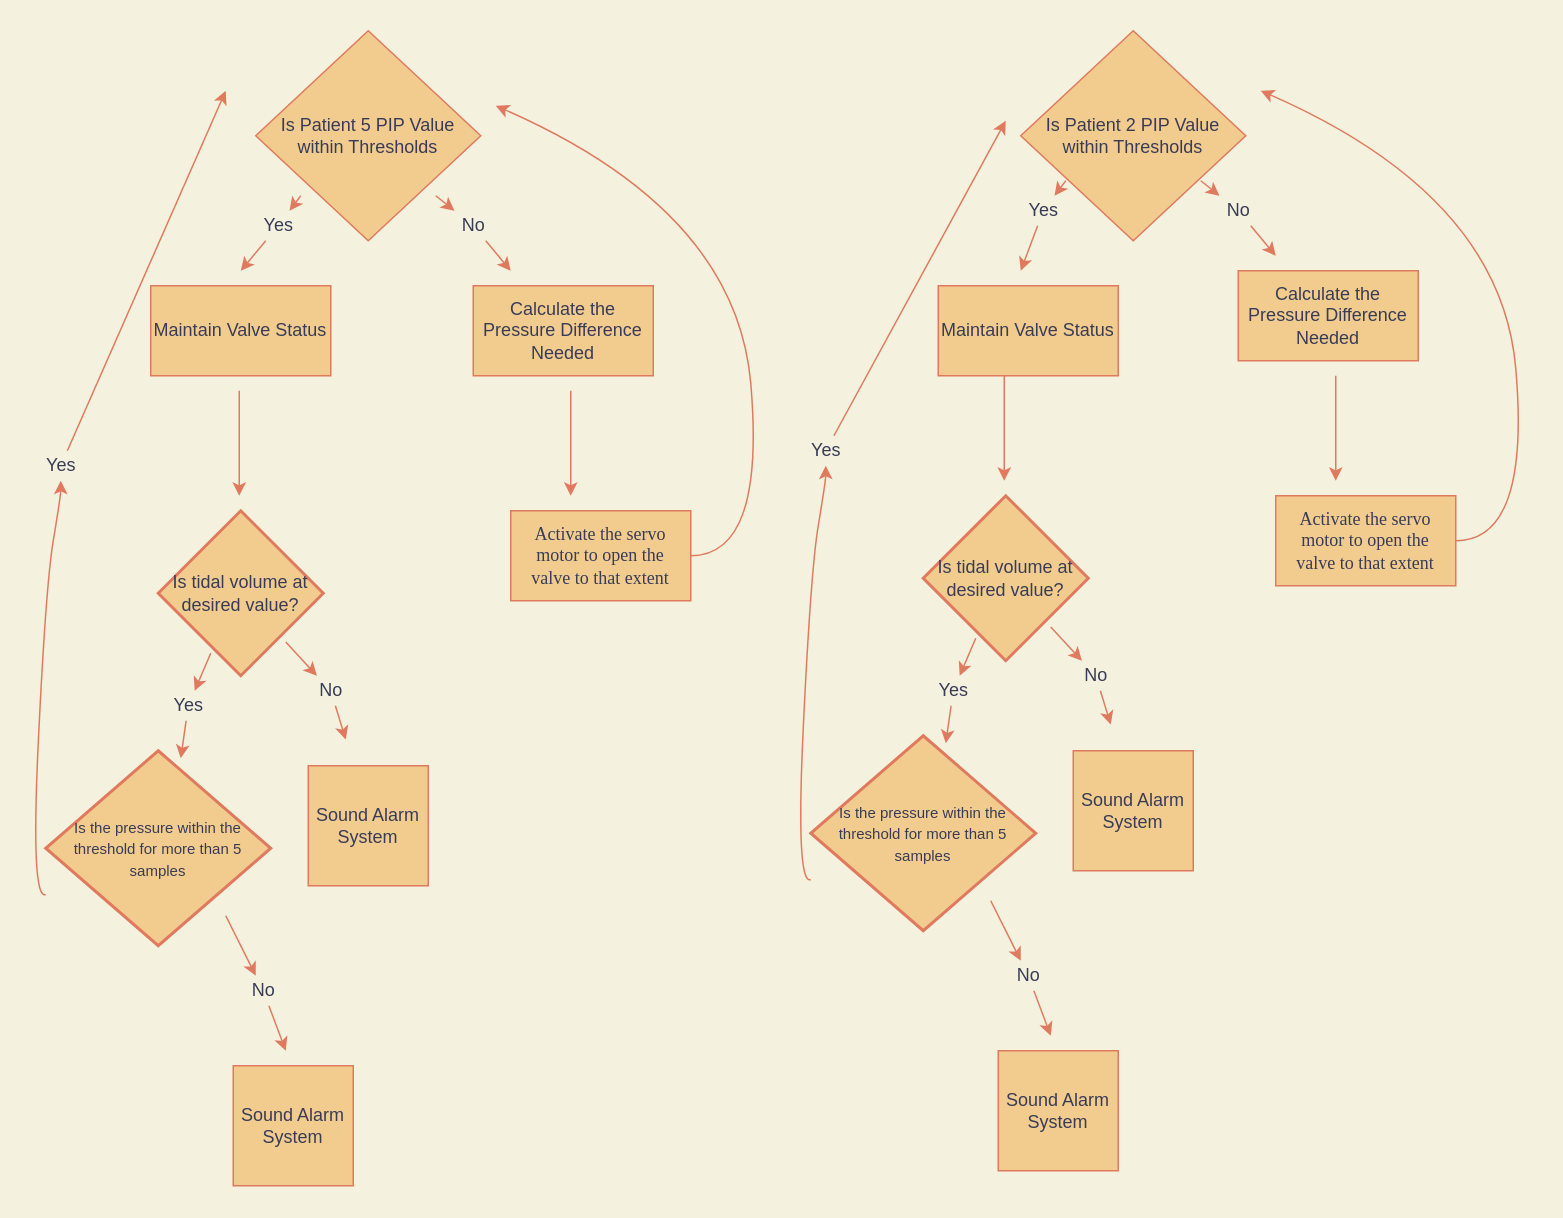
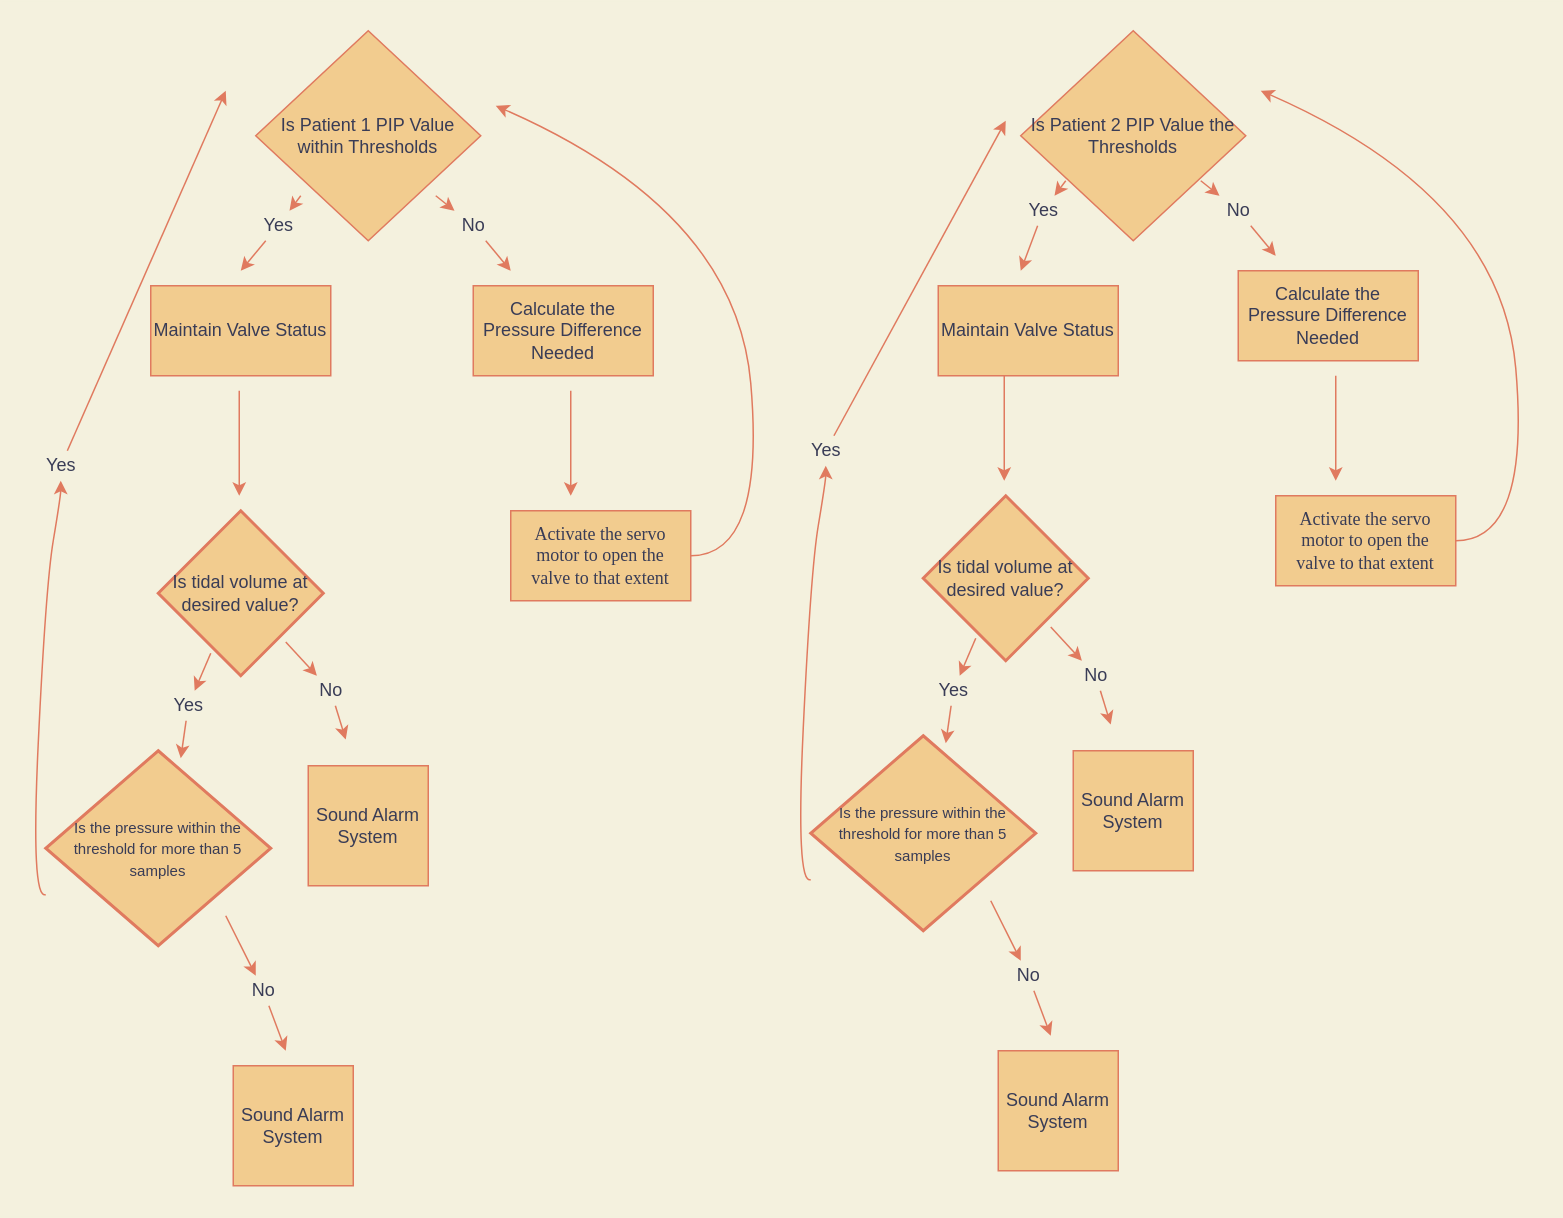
(368, 136) -> (368, 136)
(1133, 136) -> (1133, 136)
